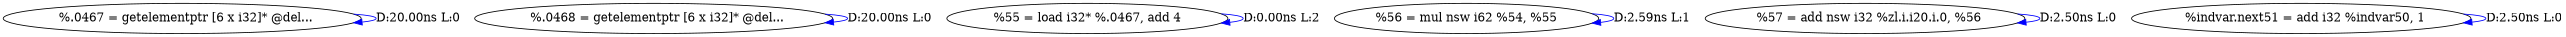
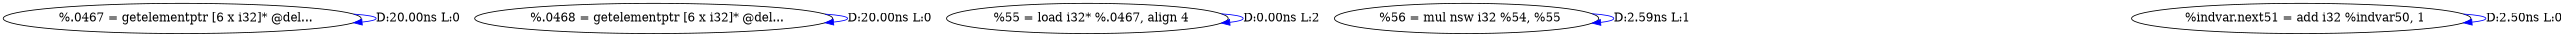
(1087, 18) -> (1087, 18)
(1467, 18) -> (1467, 18)
(1865, 18) -> none
